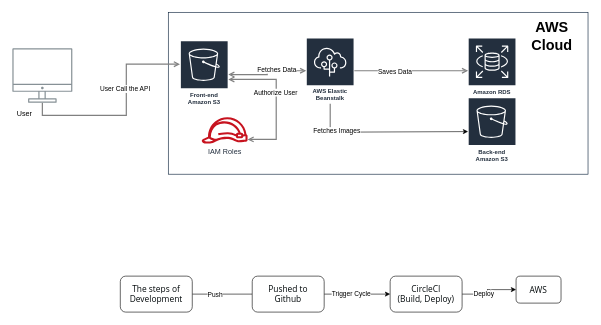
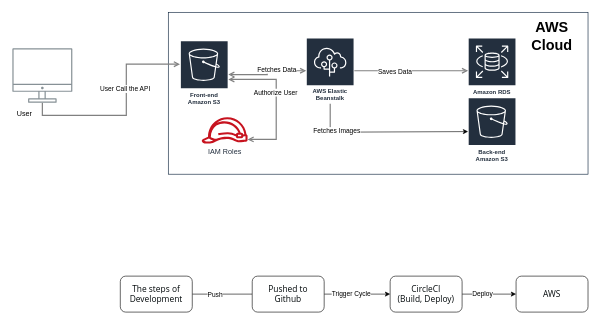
(539, 290) -> (552, 294)
